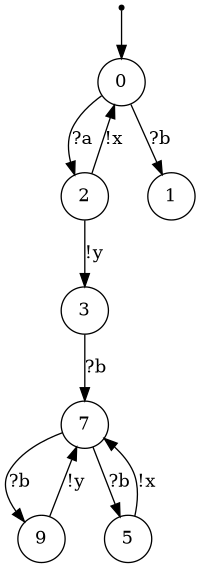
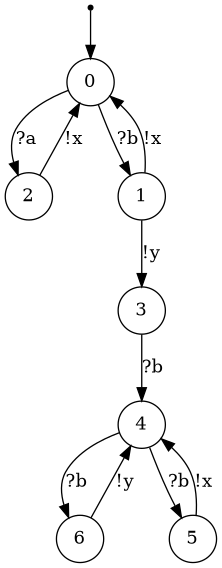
none -> (141, 136)
(85, 247) -> (142, 247)
(85, 425) -> (142, 425)
(41, 539) -> (80, 539)
